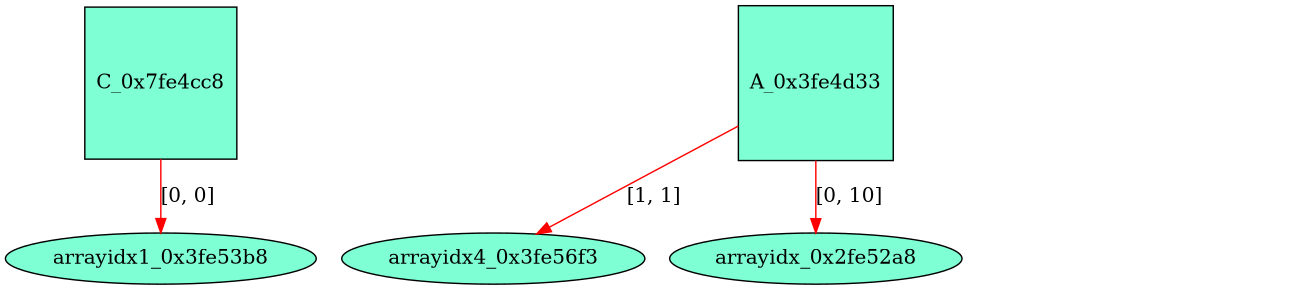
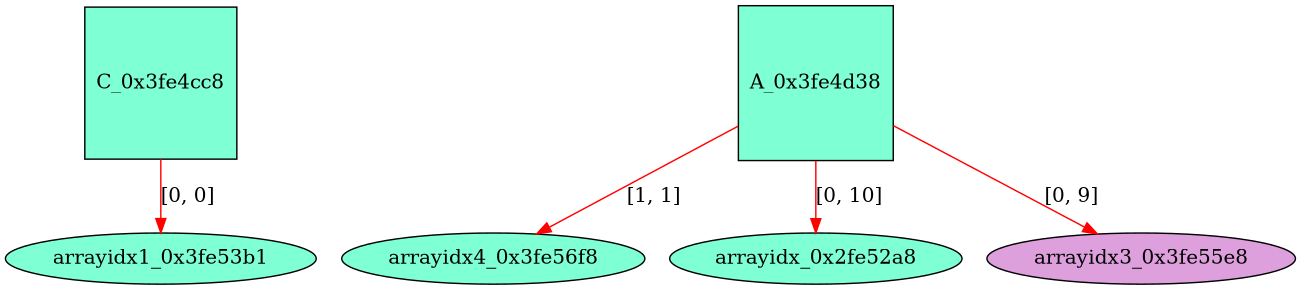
(161, 83) -> (161, 83)
(816, 83) -> (816, 83)
(161, 259) -> (161, 259)
(493, 259) -> (493, 259)
none -> (1141, 259)
